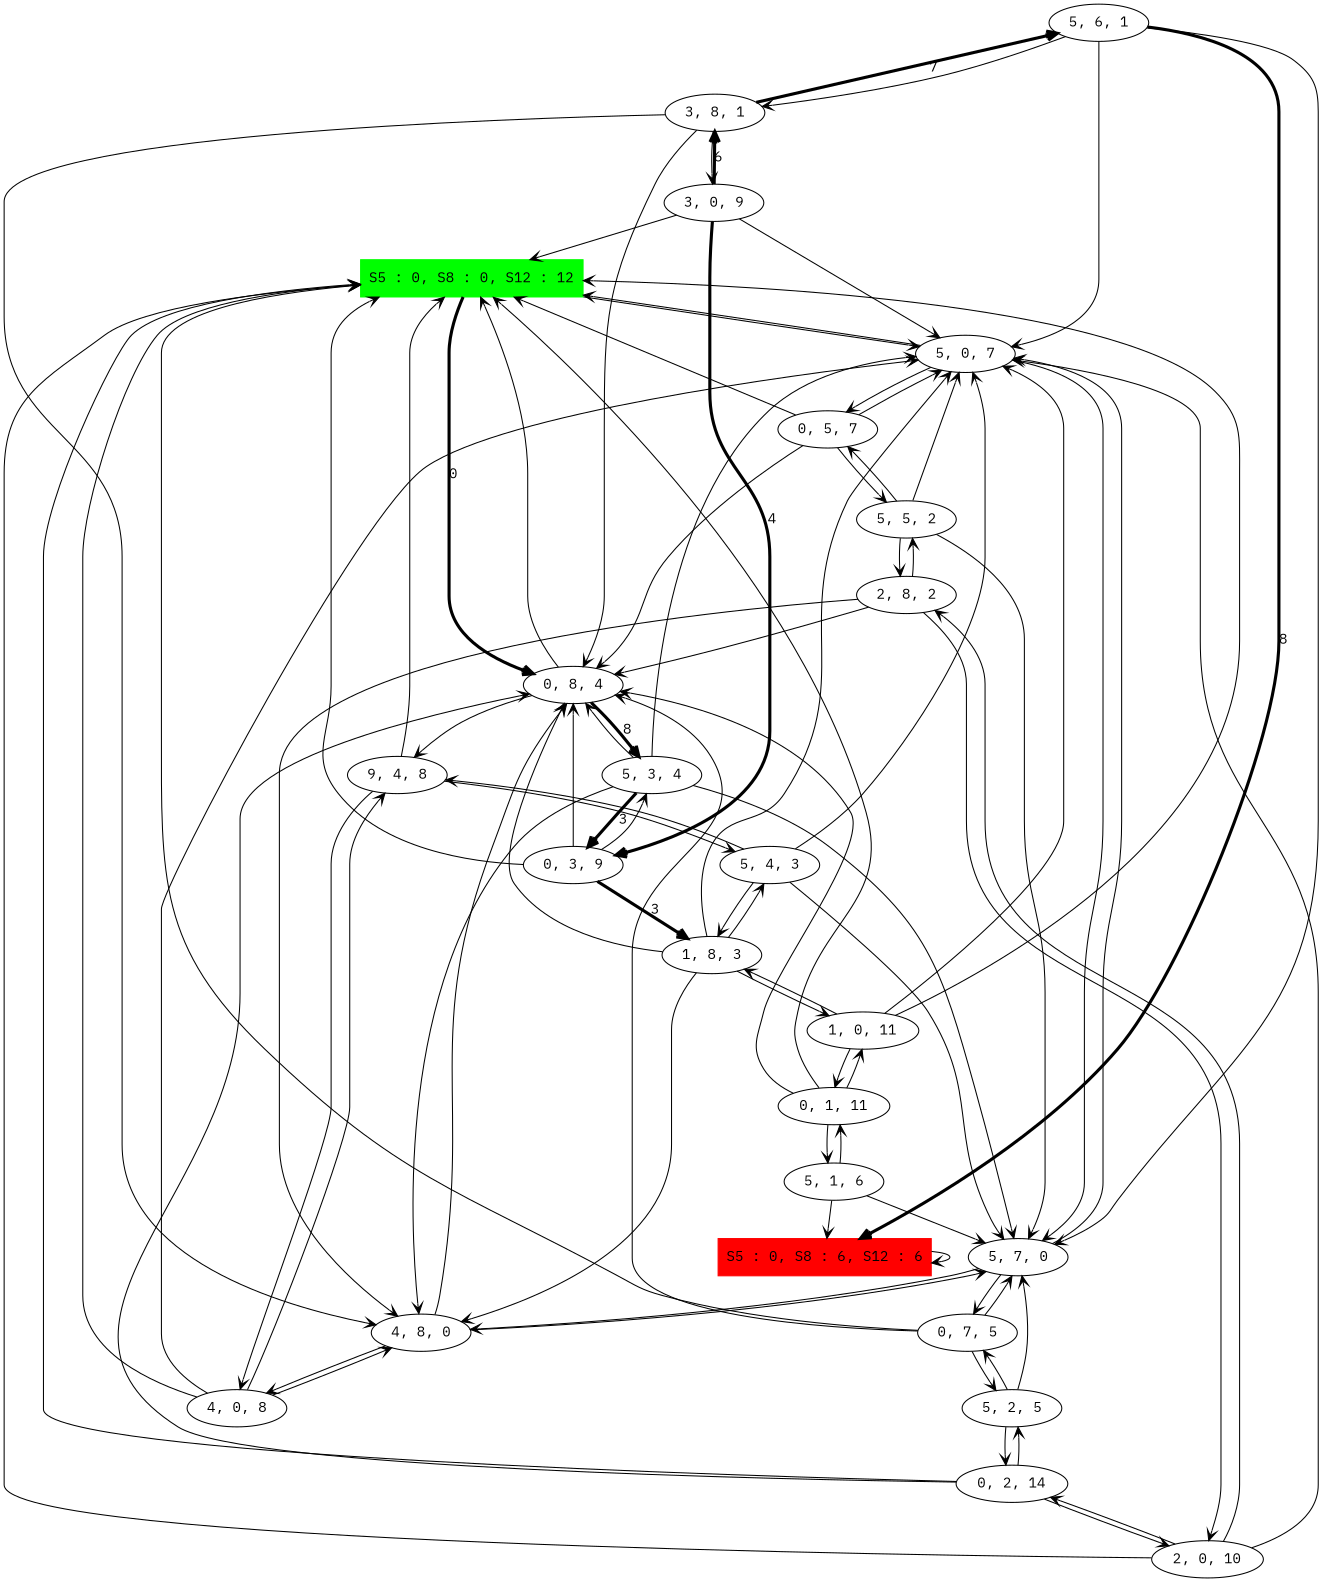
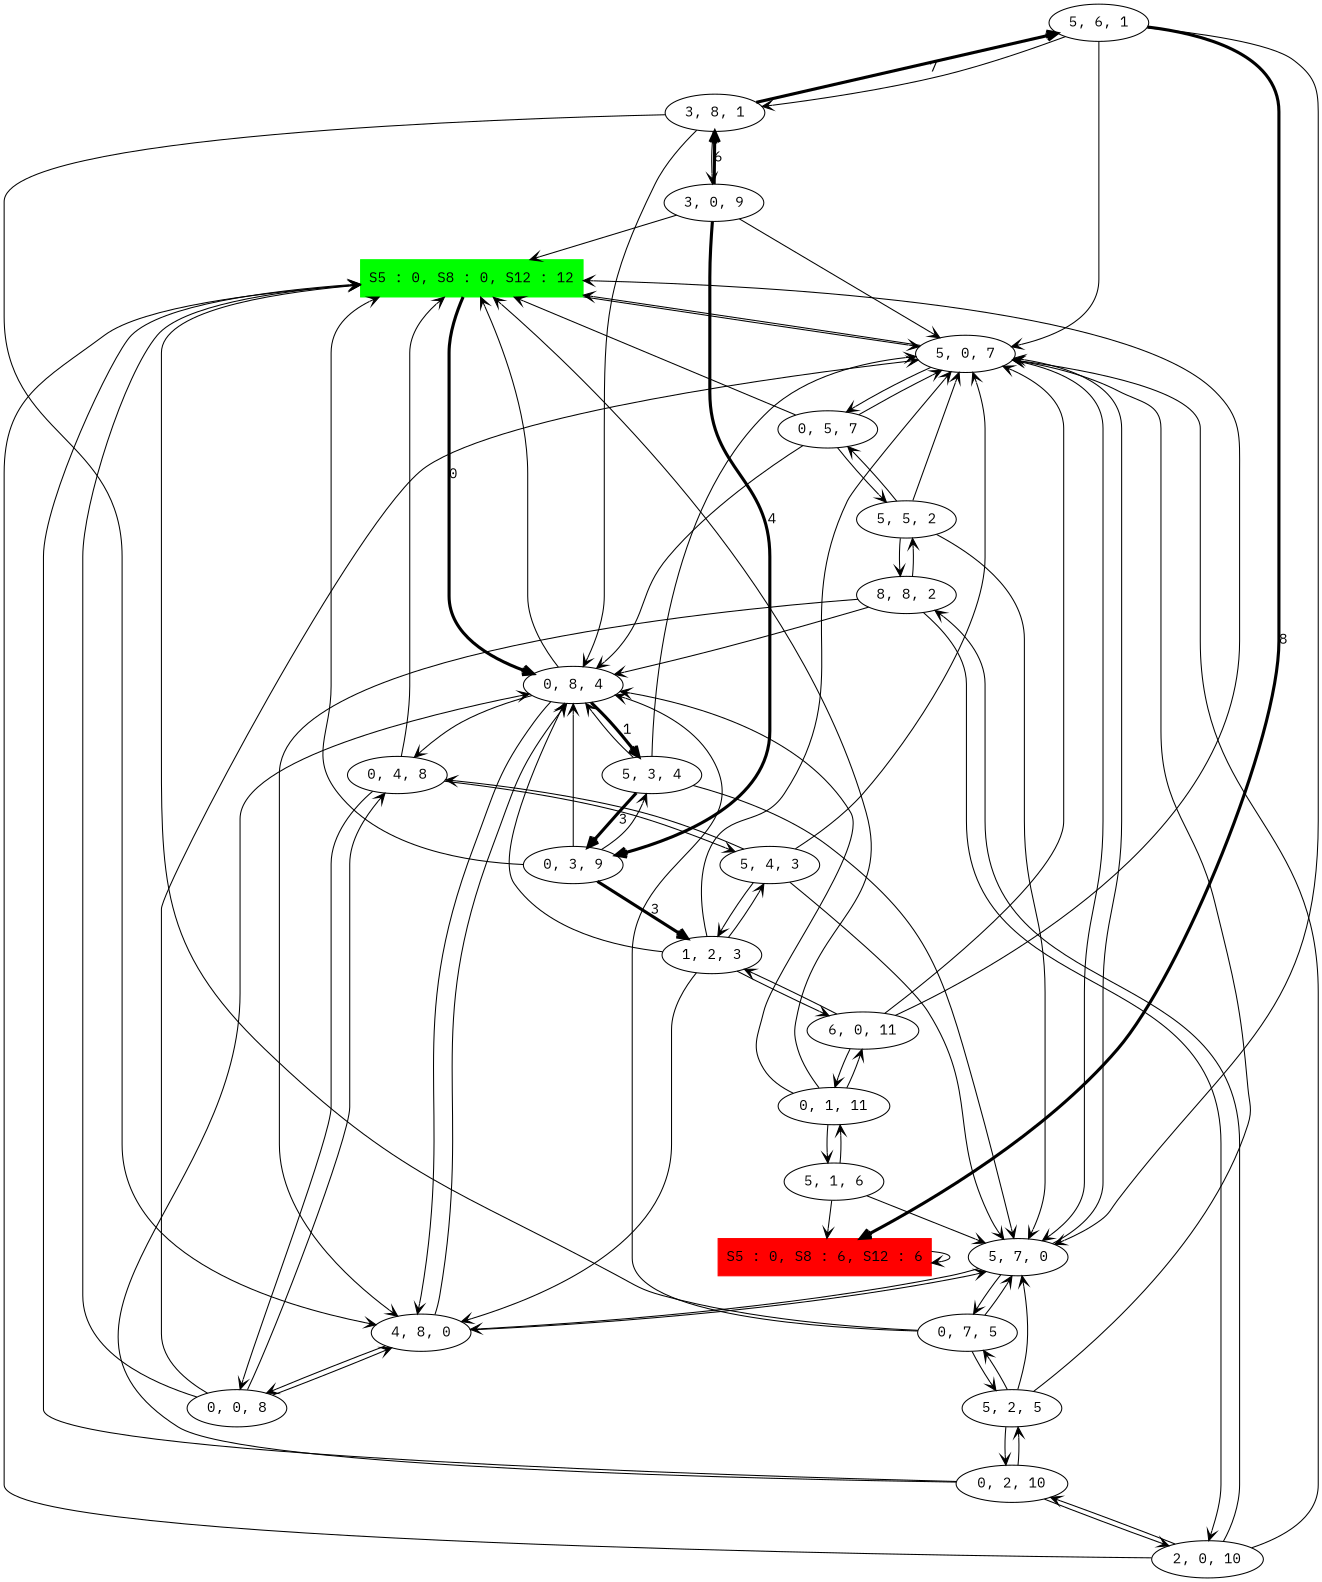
(906, 595) -> (906, 595)
(628, 730) -> (628, 730)
(397, 775) -> (397, 775)
none -> (1204, 868)
(712, 955) -> (712, 955)
(437, 1008) -> (438, 991)
(863, 1031) -> (863, 1031)
(237, 1408) -> (237, 1408)
(1012, 1484) -> (1012, 1484)
